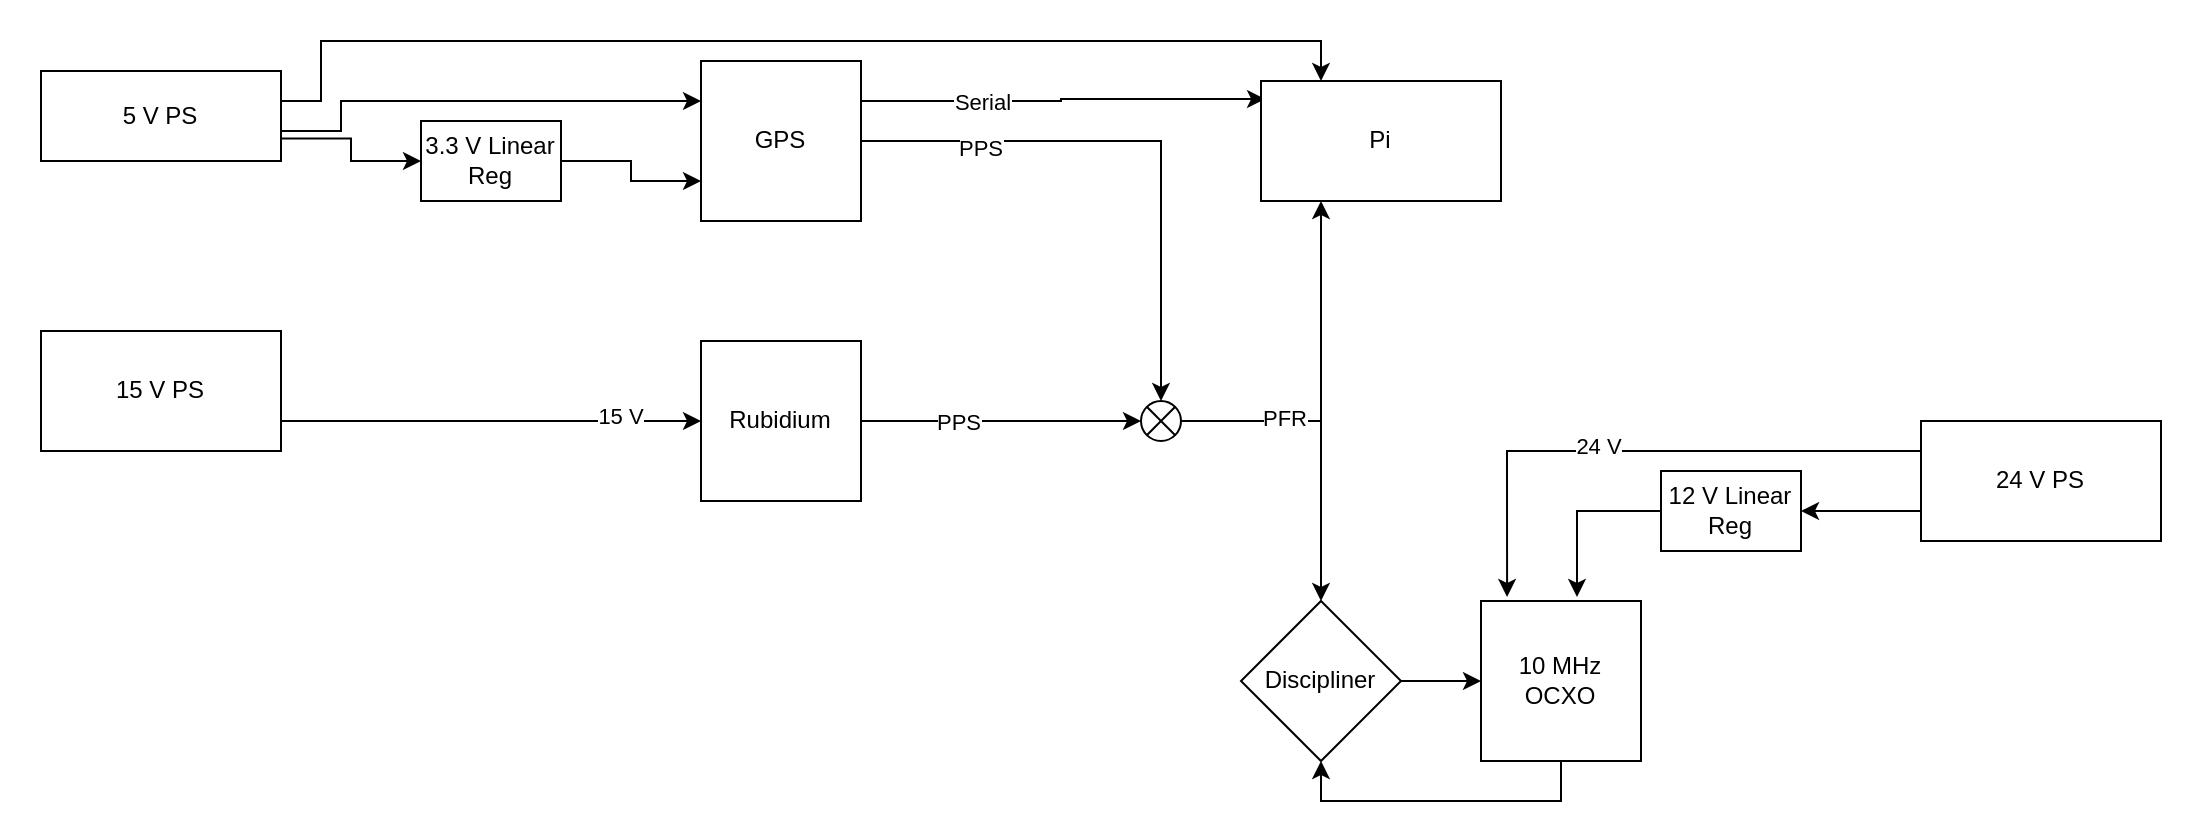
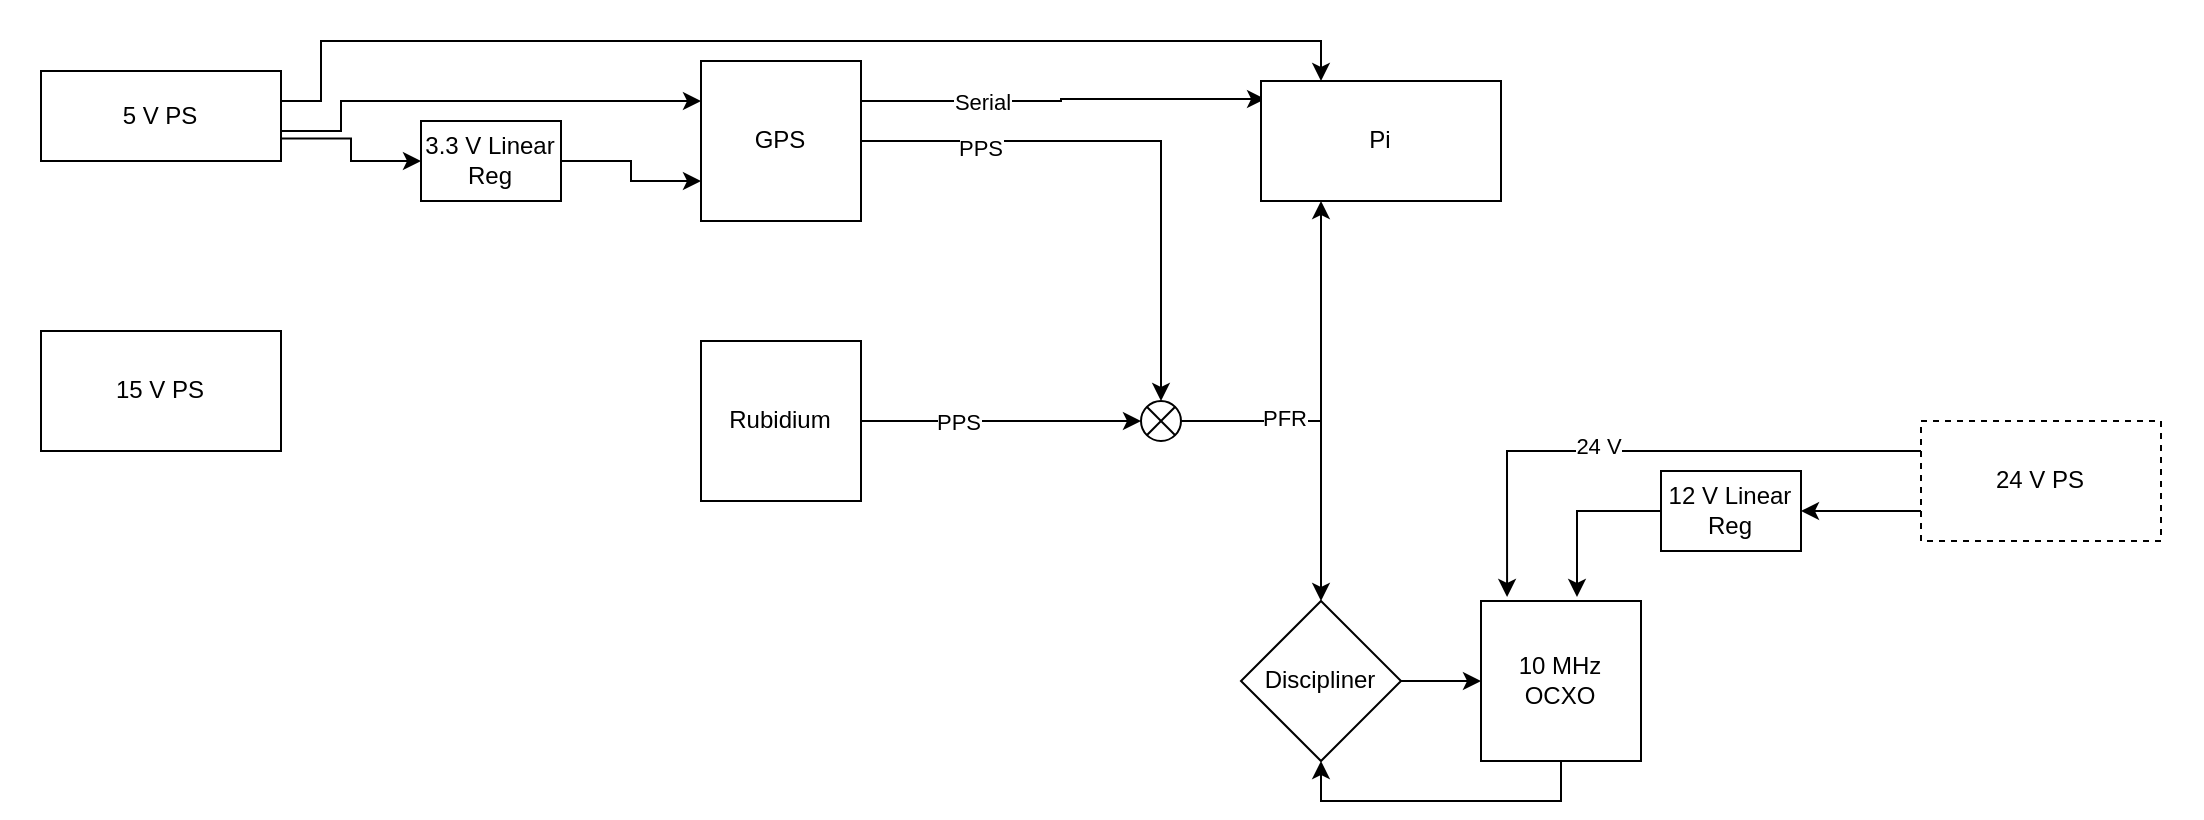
(452, 421) -> none
(2041, 481) -> (2041, 481)
